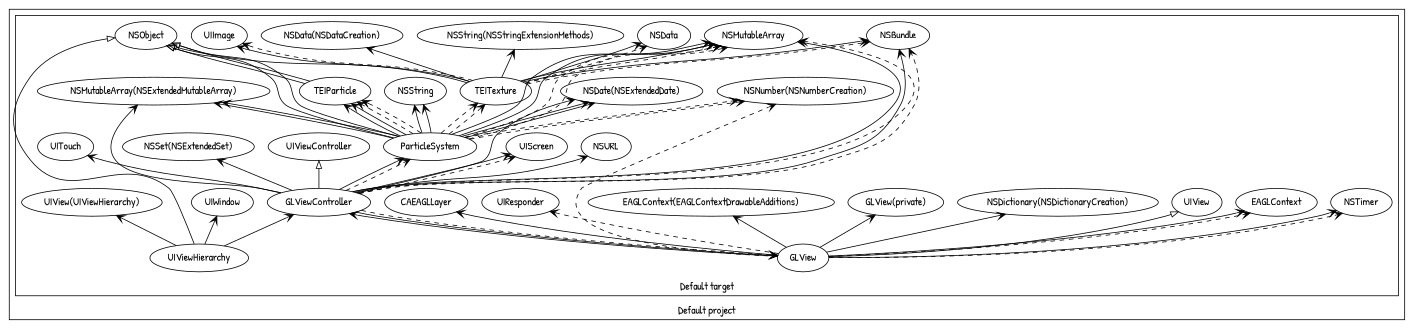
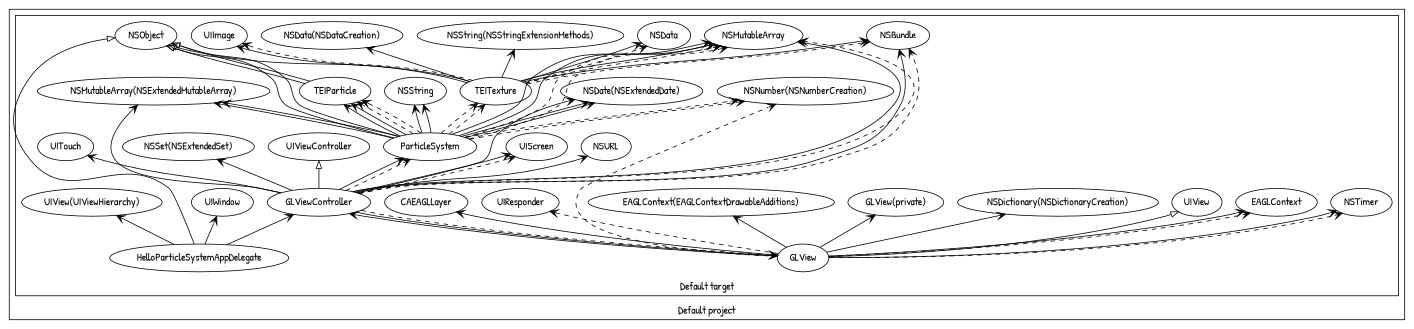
(199, 258) -> (199, 258)
